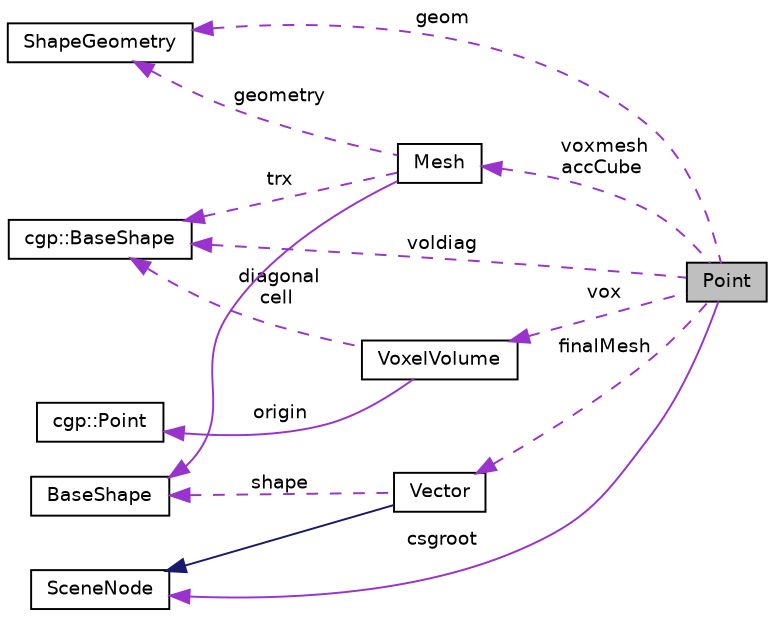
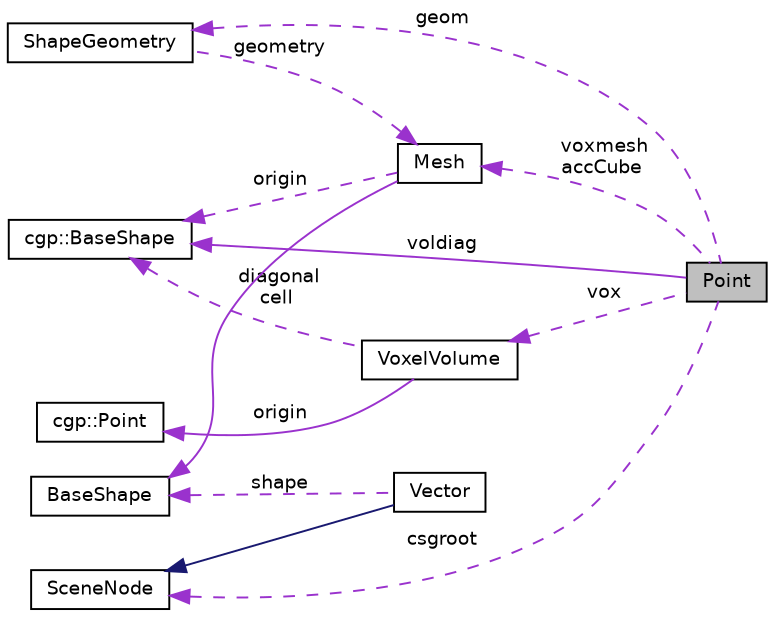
(271, 122) -> (303, 77)
(277, 180) -> (277, 180)
(449, 259) -> (449, 259)
(608, 391) -> none
(516, 551) -> (516, 551)
